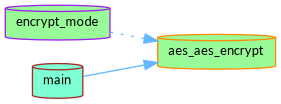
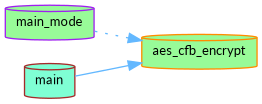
(58, 23) -> (50, 23)
(217, 52) -> (199, 52)
